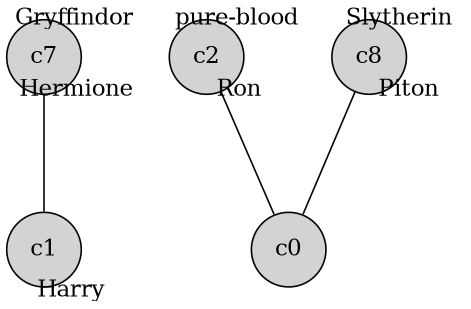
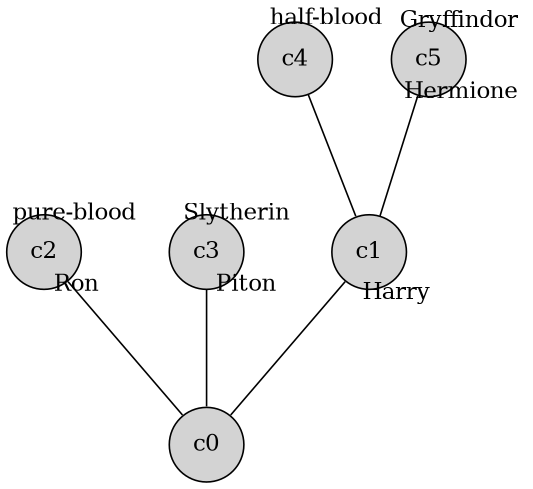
(44, 57) -> (429, 59)
(369, 57) -> (207, 252)
none -> (295, 59)
none -> (288, 348)
